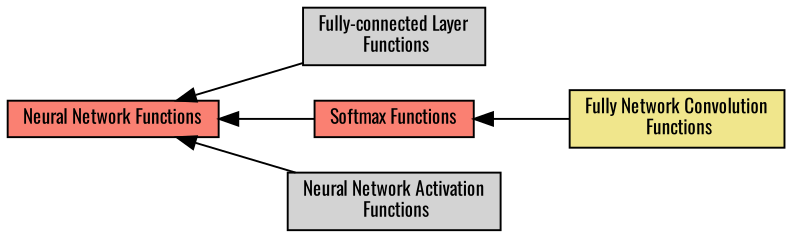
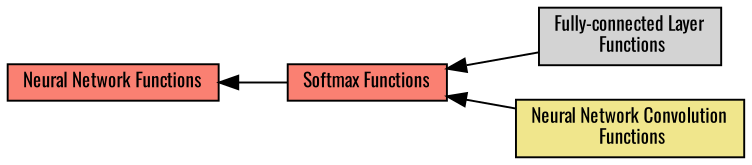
(249, 79) -> (503, 59)
(677, 119) -> (630, 129)
(394, 201) -> none
